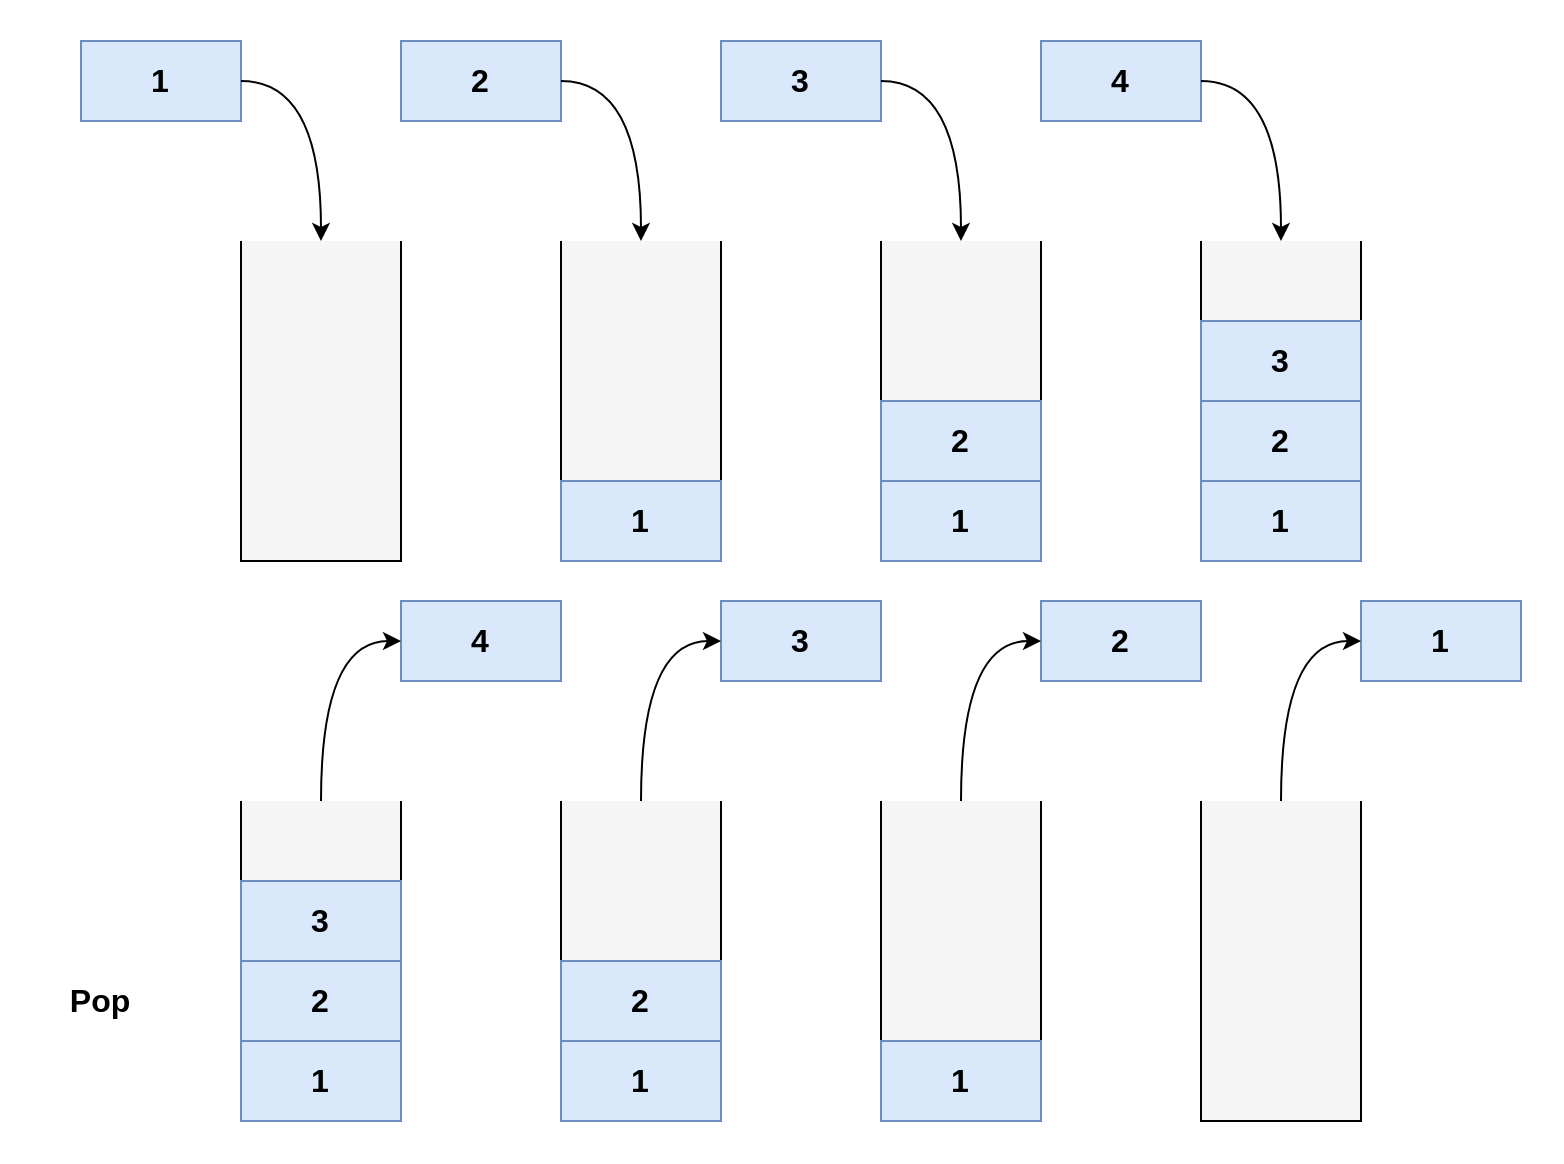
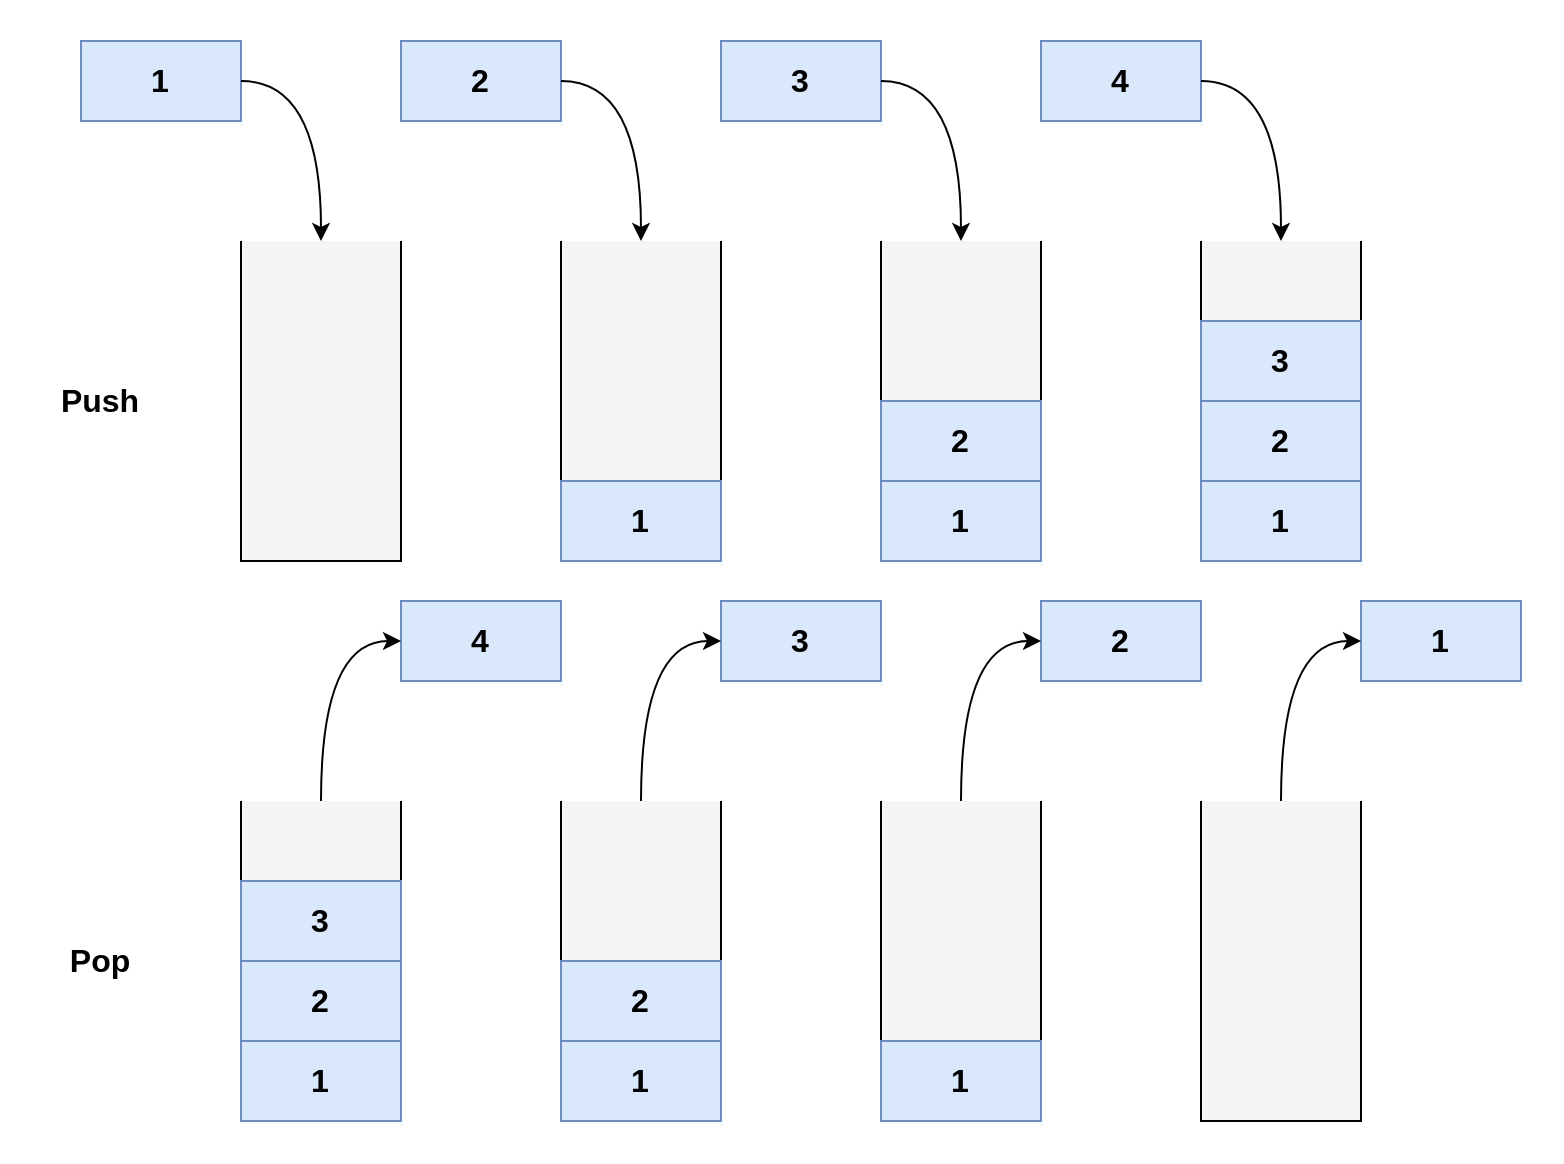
none -> (101, 401)
(101, 1001) -> (101, 961)
